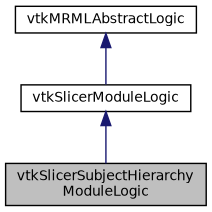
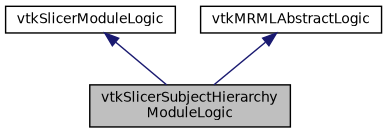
(106, 66) -> (240, 64)
